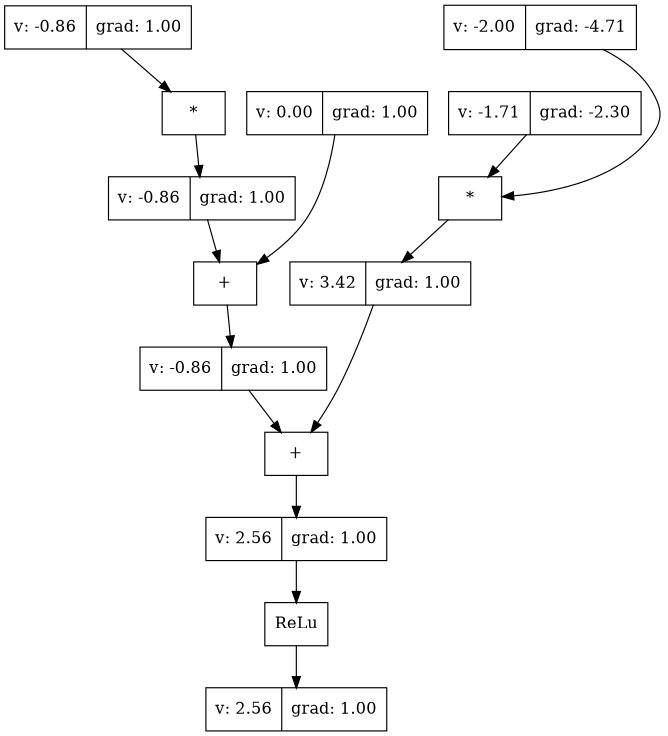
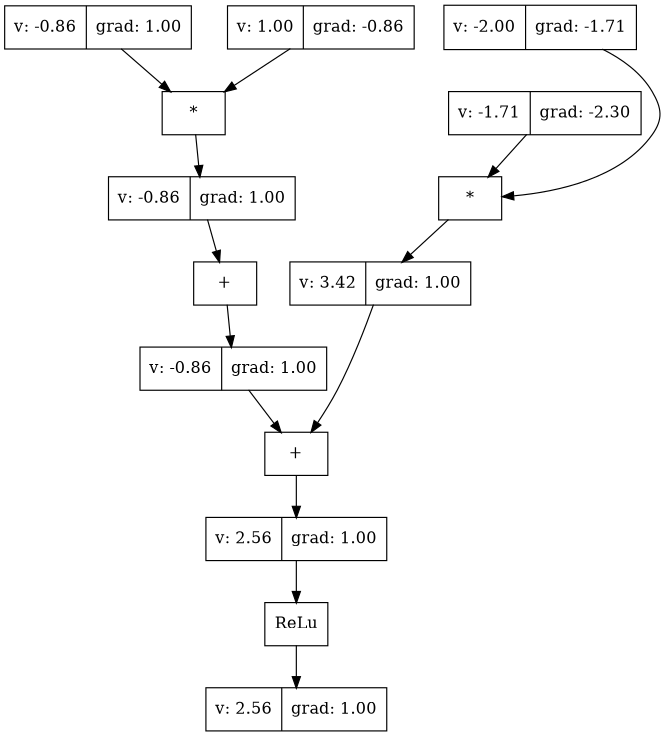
none -> (321, 27)
(581, 27) -> (581, 27)
(337, 113) -> none
